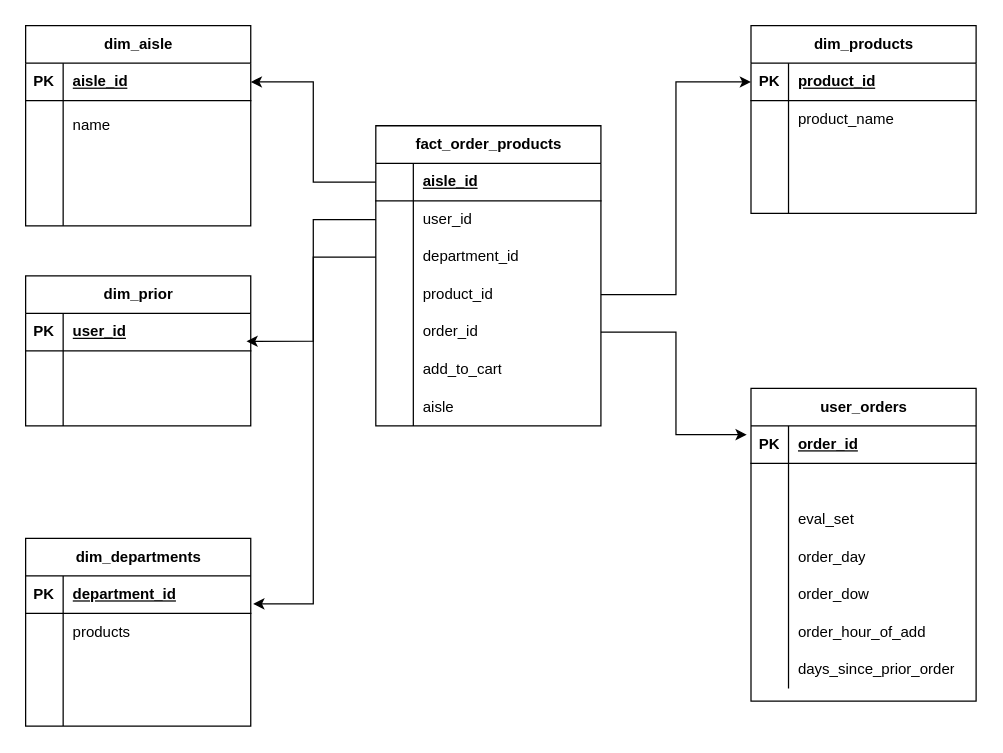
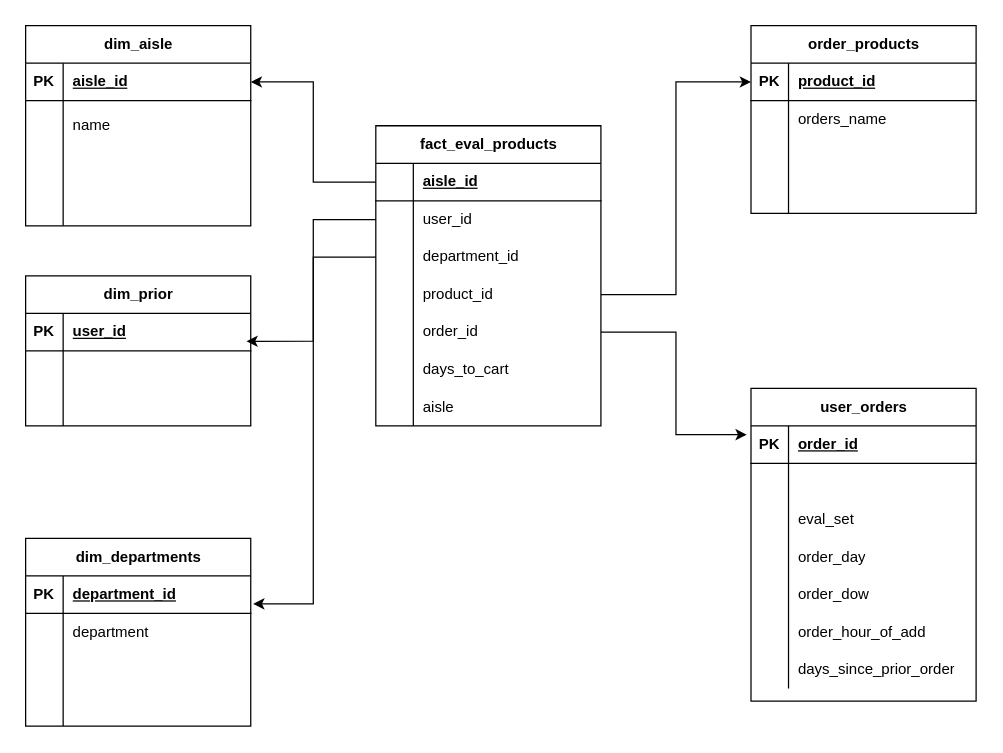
(864, 44) -> (864, 44)
(849, 119) -> (844, 119)
(489, 144) -> (489, 144)
(469, 369) -> (474, 369)
(107, 632) -> (115, 632)
